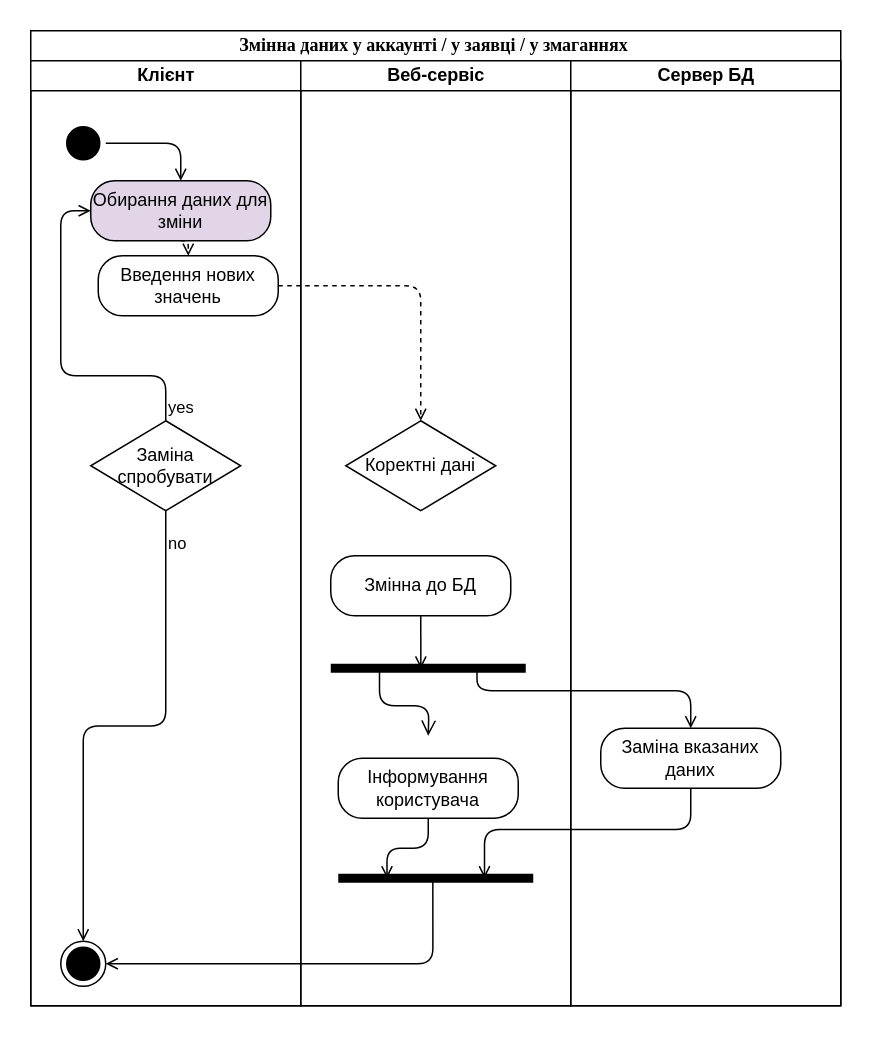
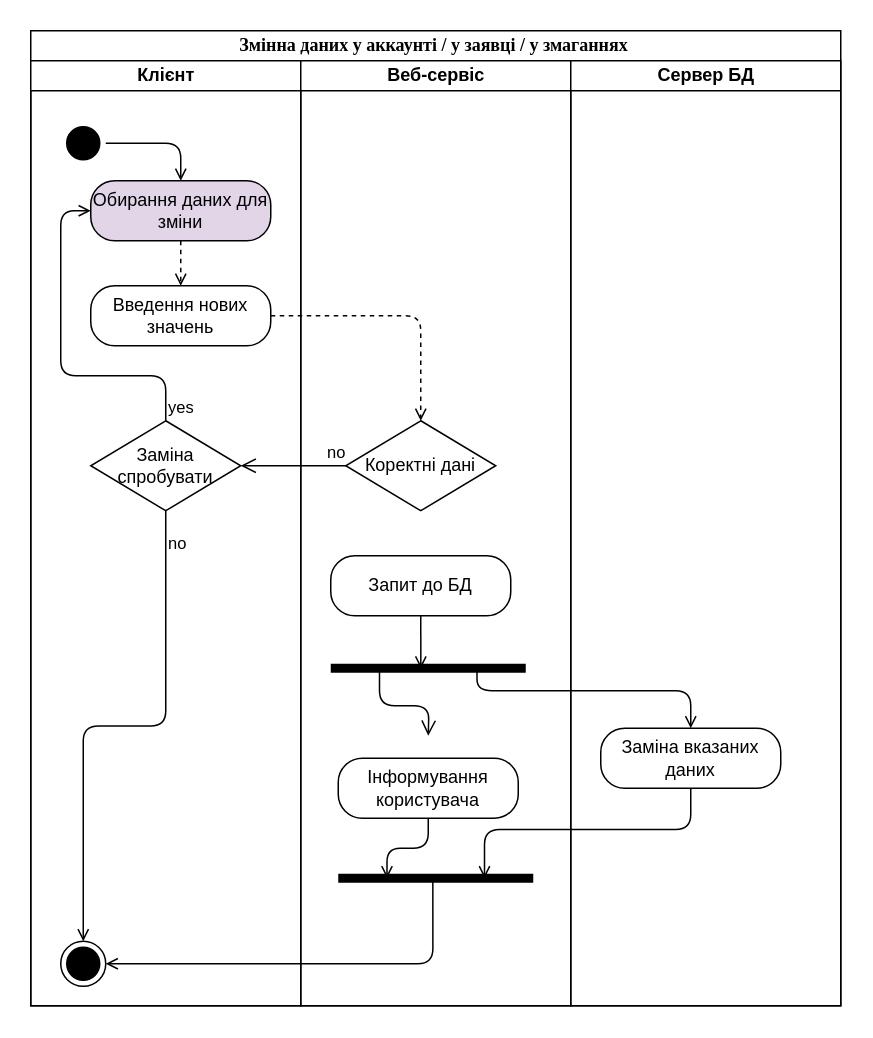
(188, 286) -> (181, 316)
none -> (295, 466)
(421, 586) -> (421, 586)
